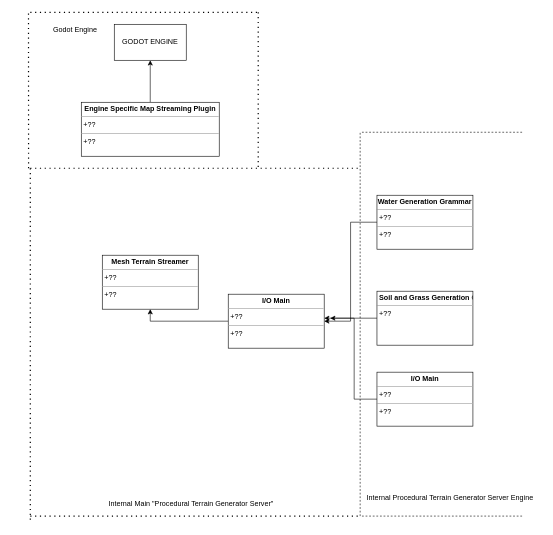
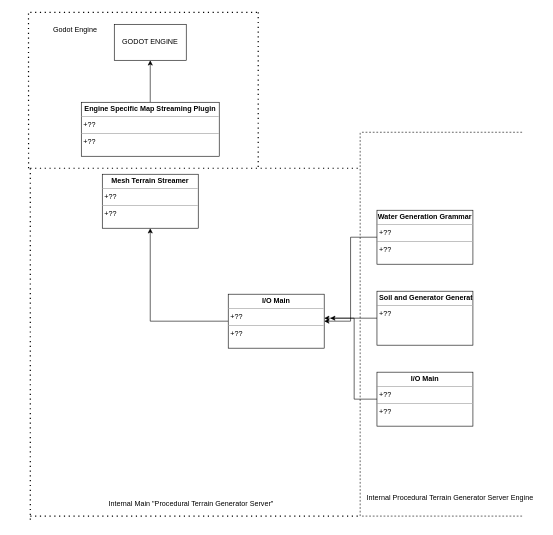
(425, 222) -> (425, 237)
(150, 282) -> (150, 201)
(443, 300) -> (451, 300)
